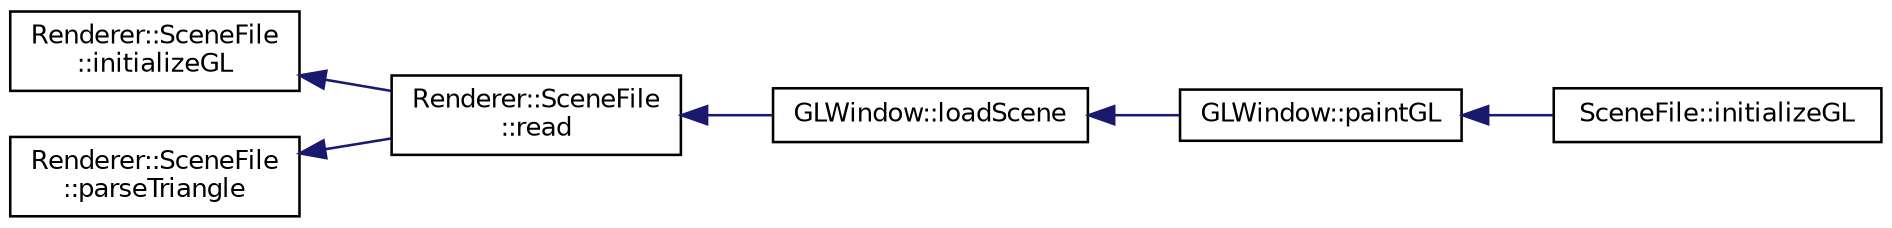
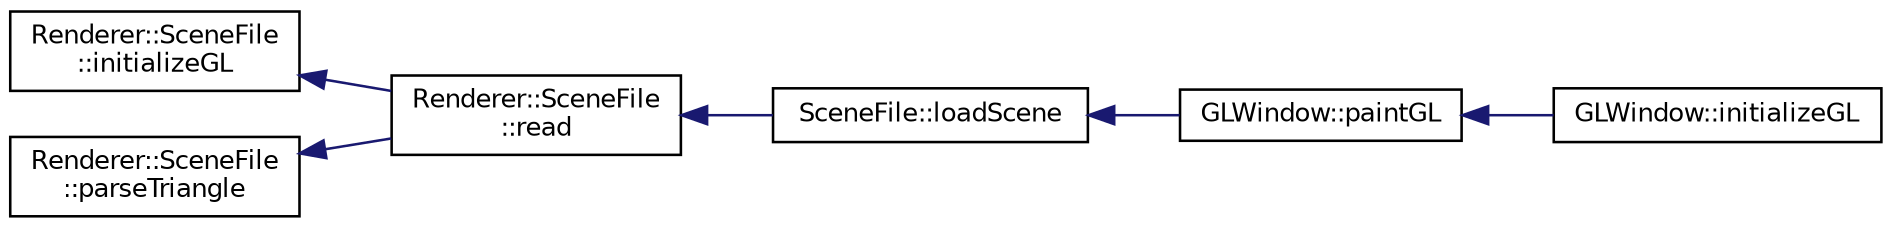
(930, 115) -> (930, 115)
(1718, 115) -> (1718, 115)
